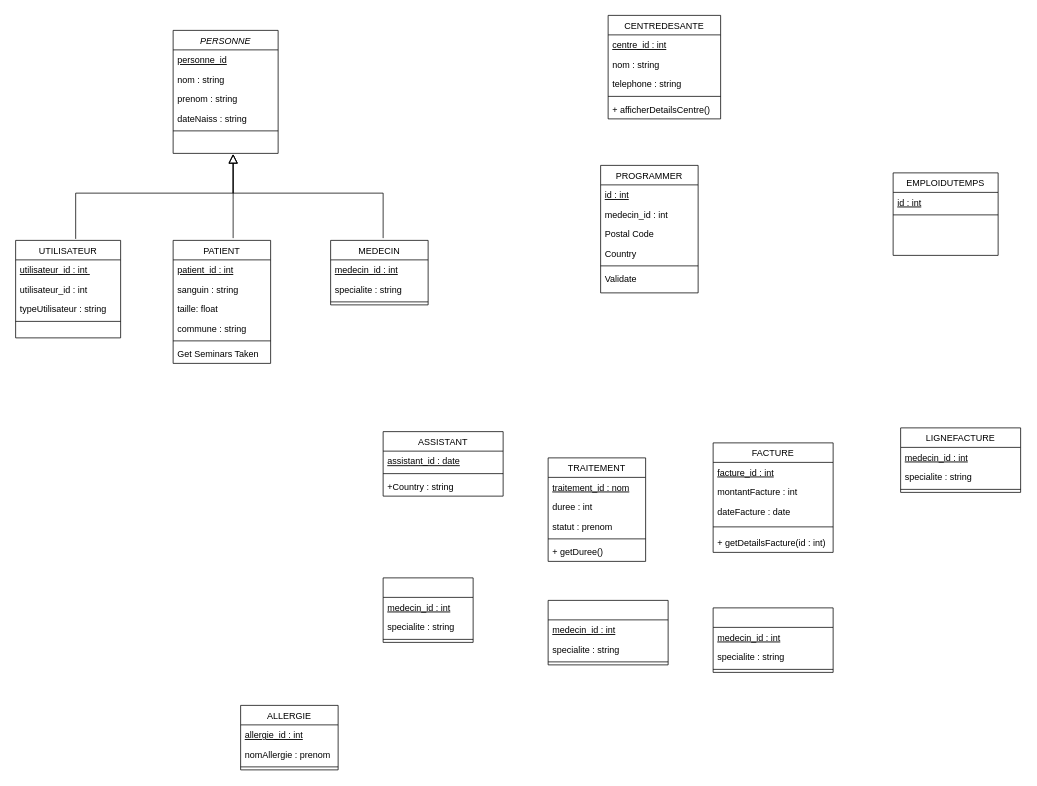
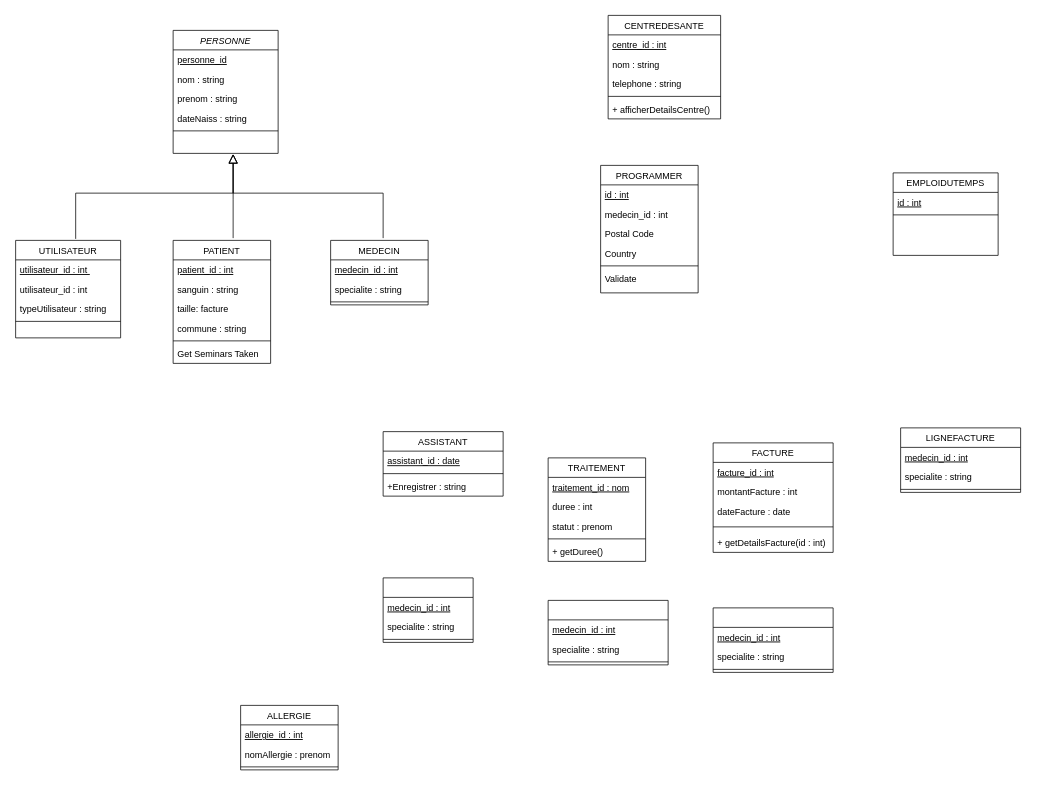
(203, 309) -> (209, 309)
(425, 487) -> (434, 487)
